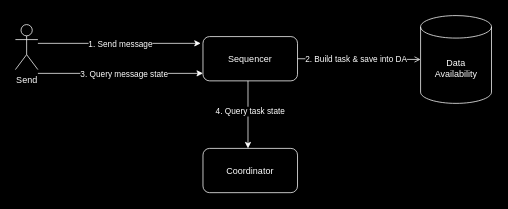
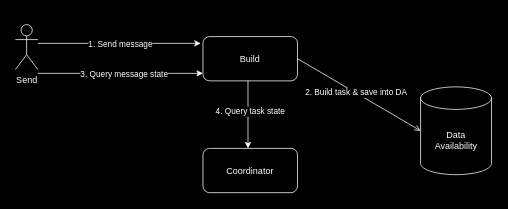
(250, 59) -> (250, 59)
(456, 59) -> (456, 131)
